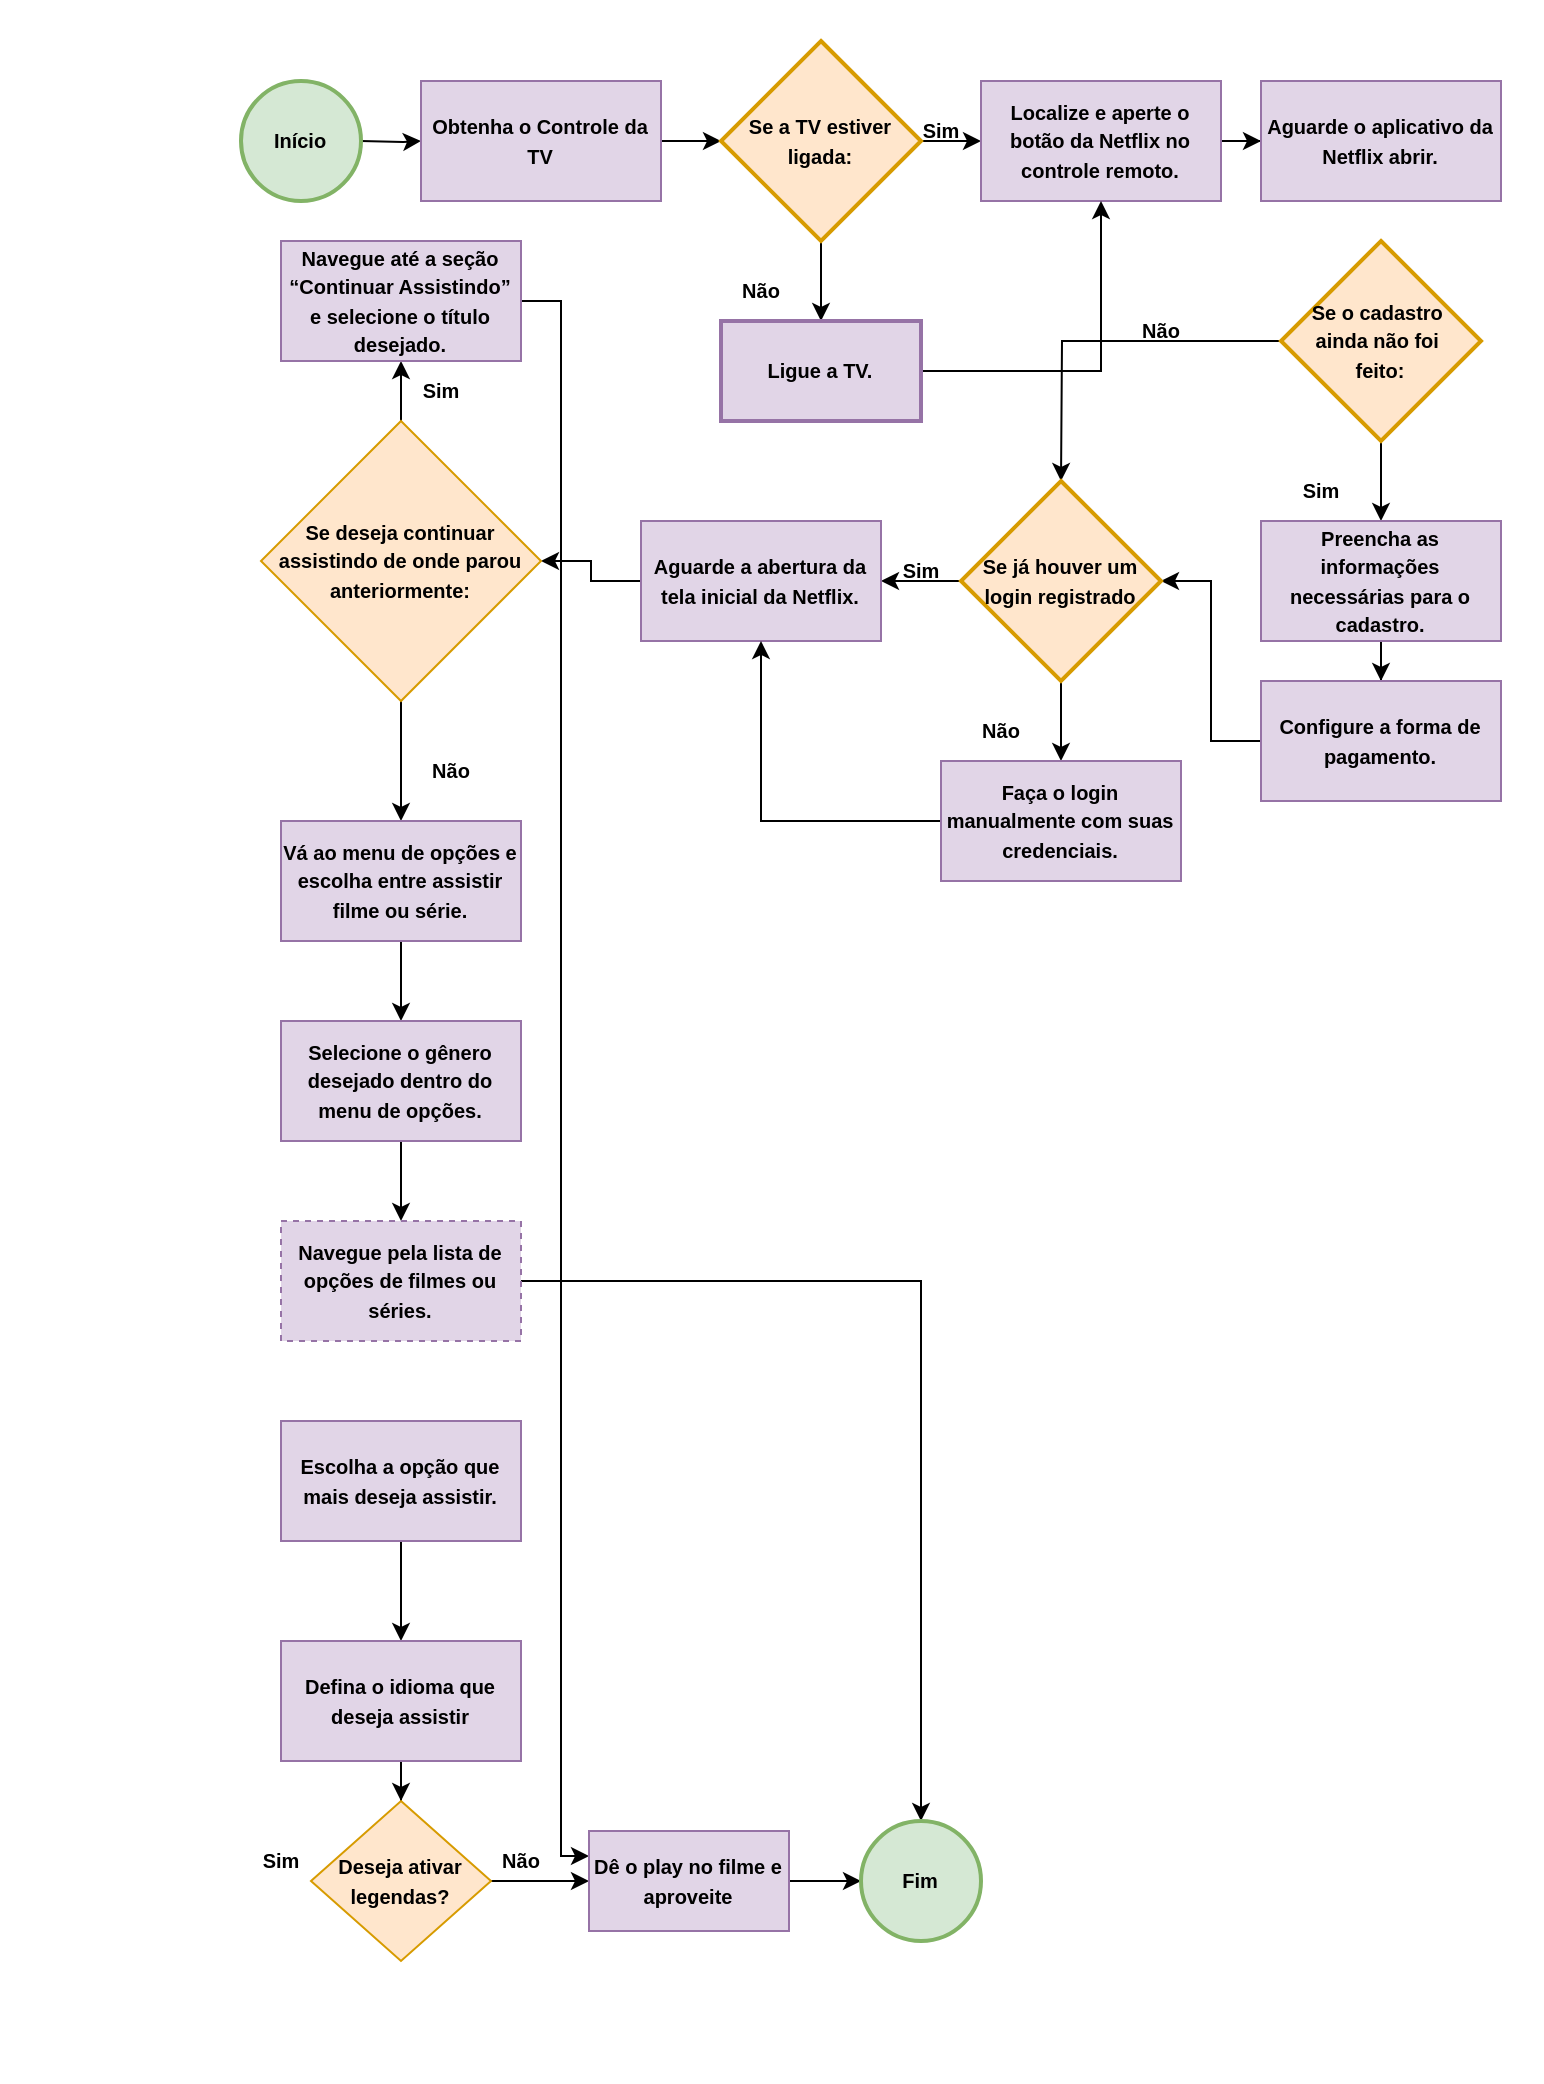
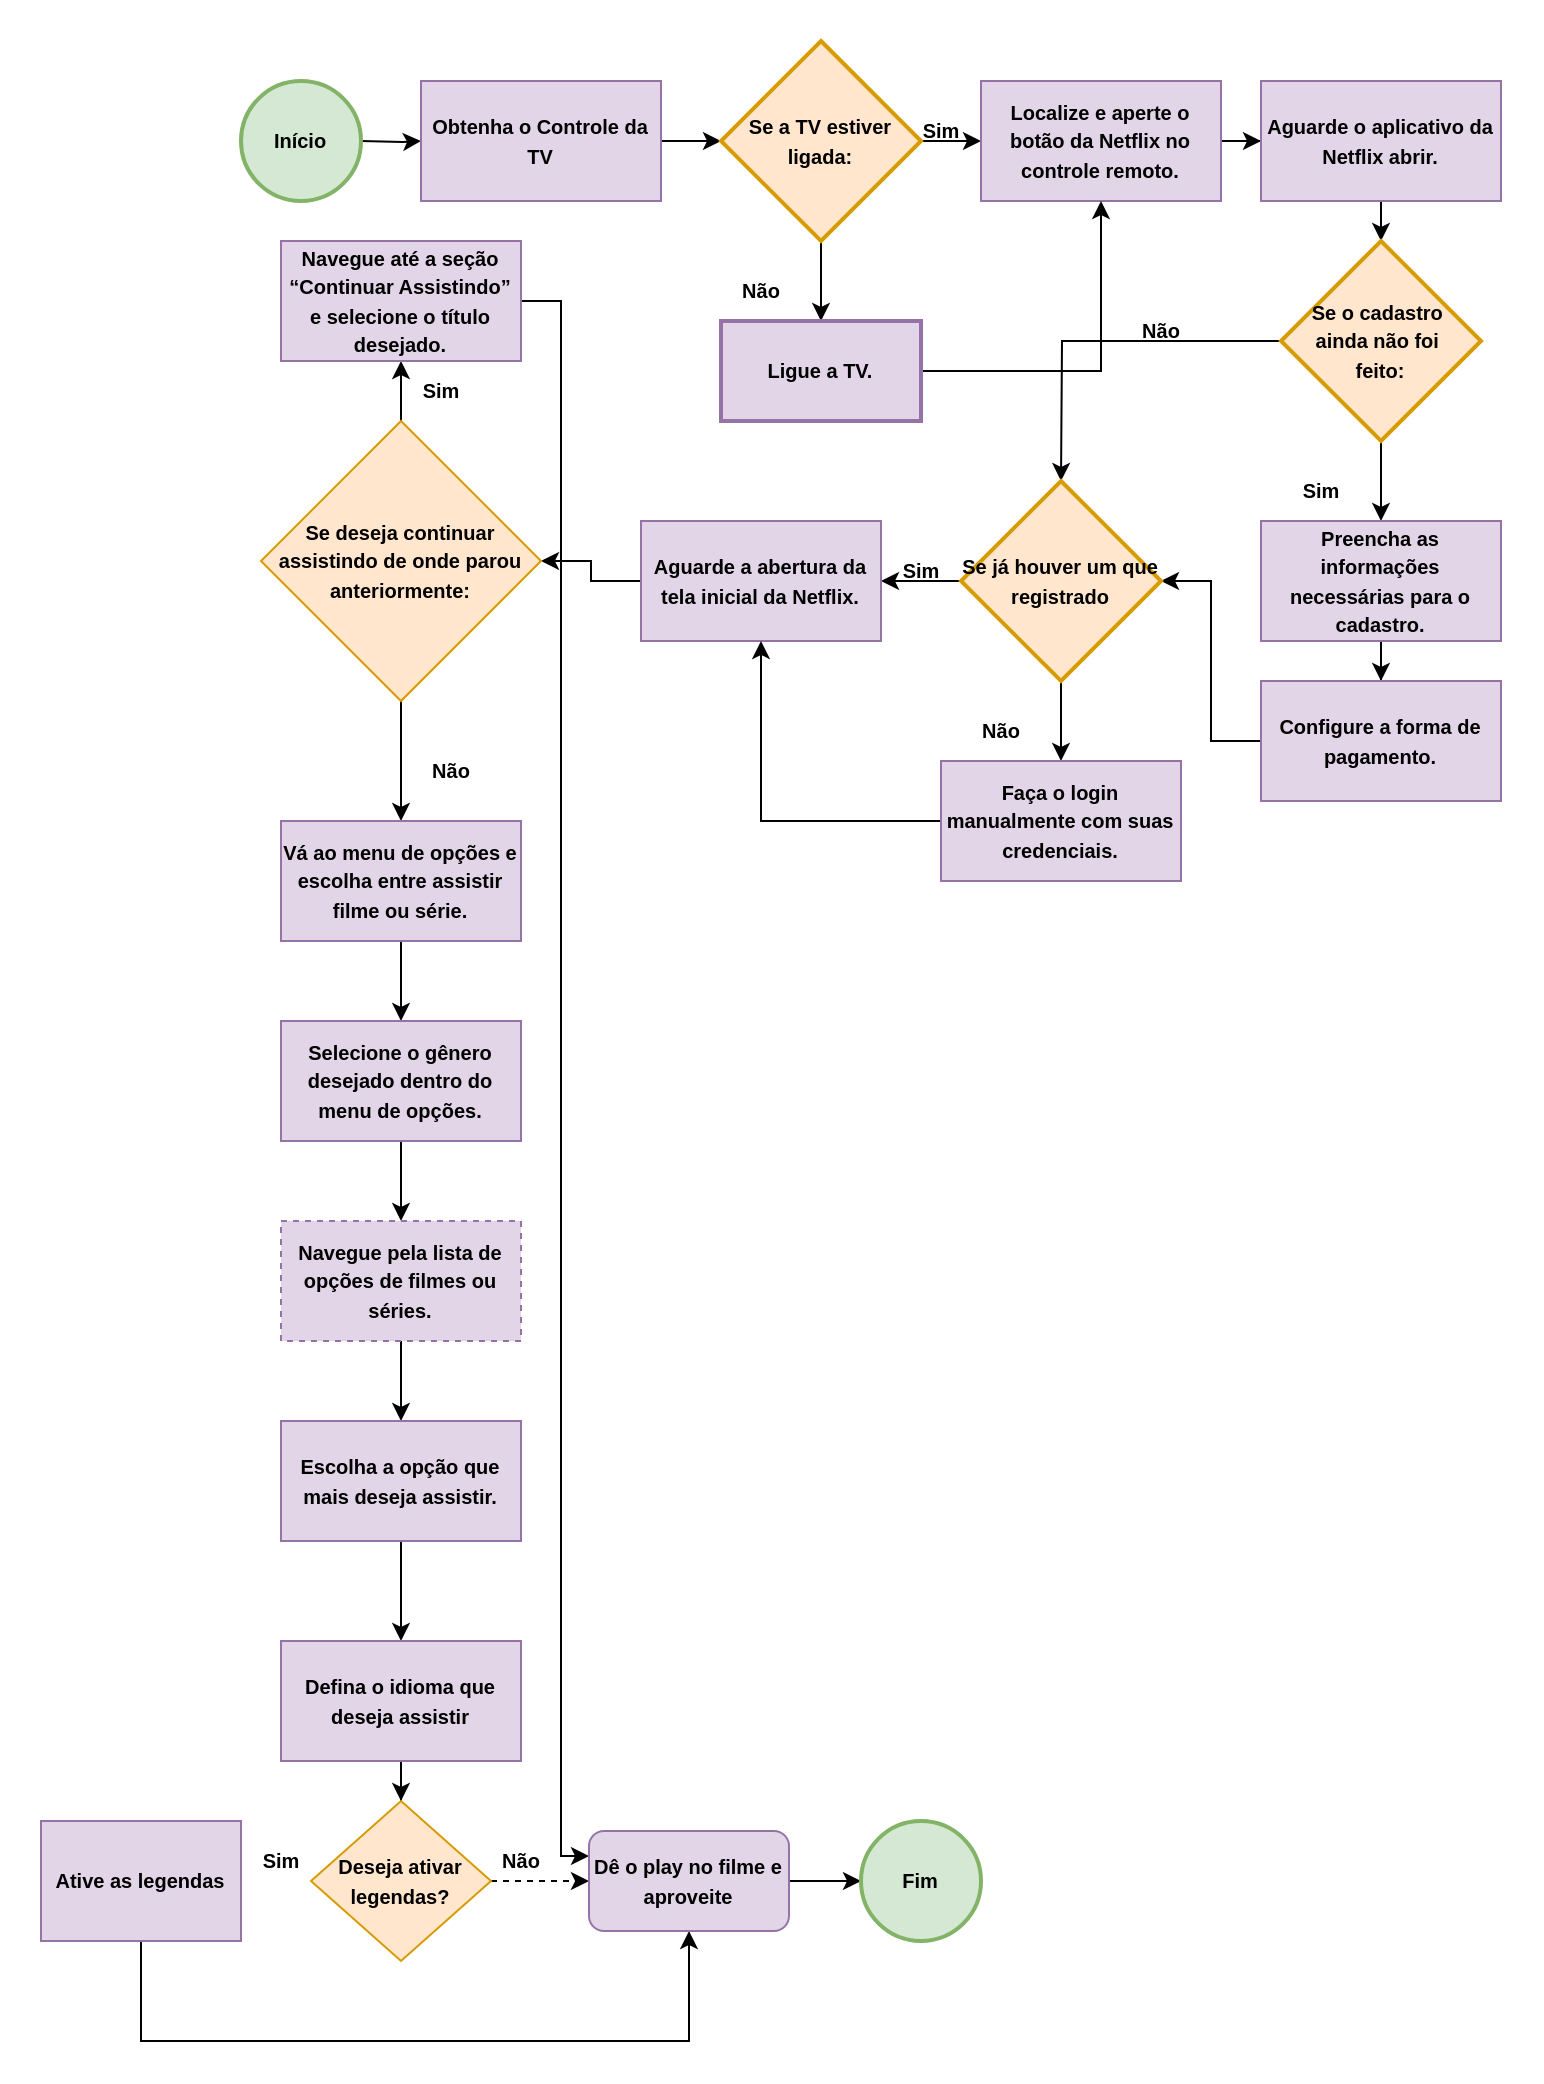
none -> (1381, 228)
(1061, 581) -> (1061, 581)
(921, 1344) -> (401, 1374)
none -> (141, 1881)
(535, 1881) -> (535, 1881)
(689, 1881) -> (689, 1881)
none -> (413, 2041)
